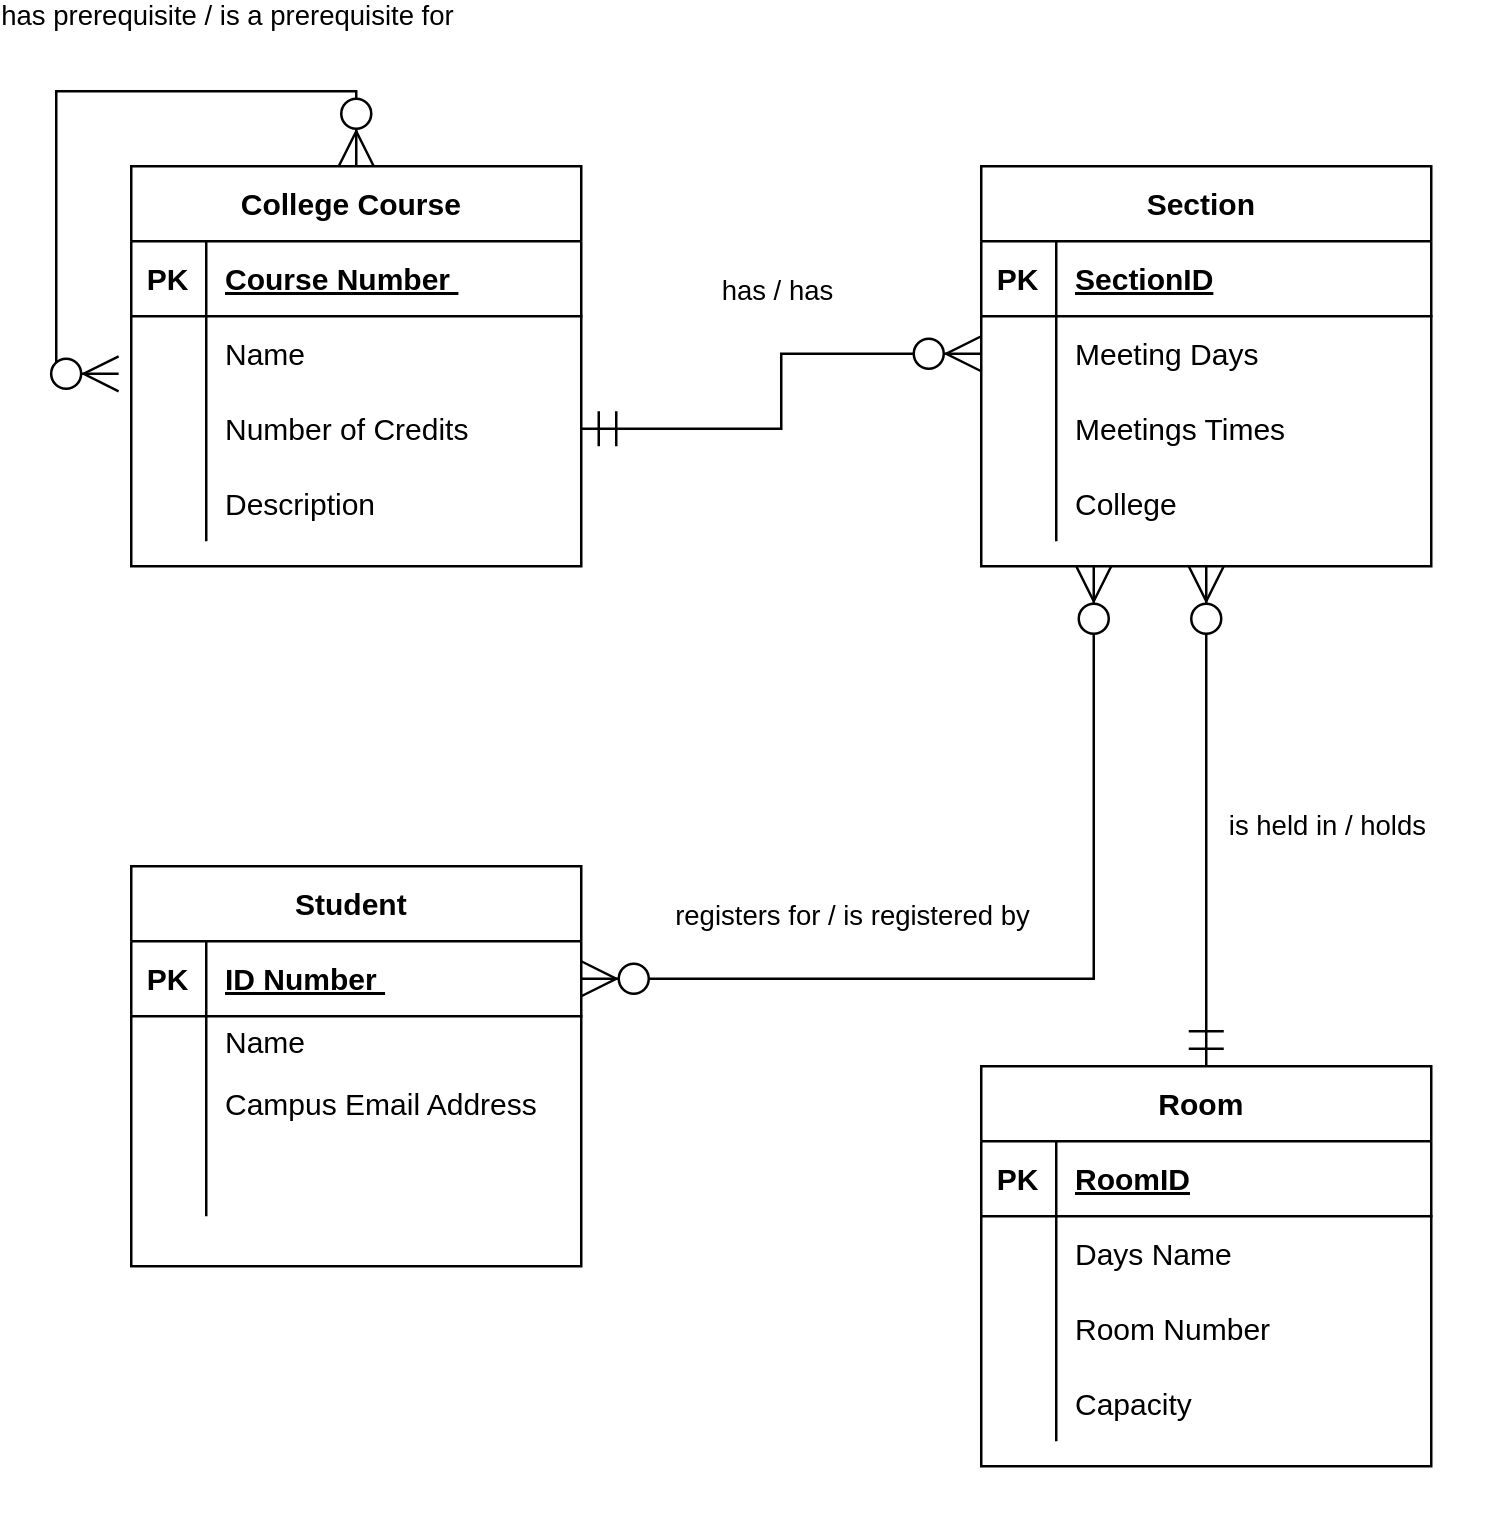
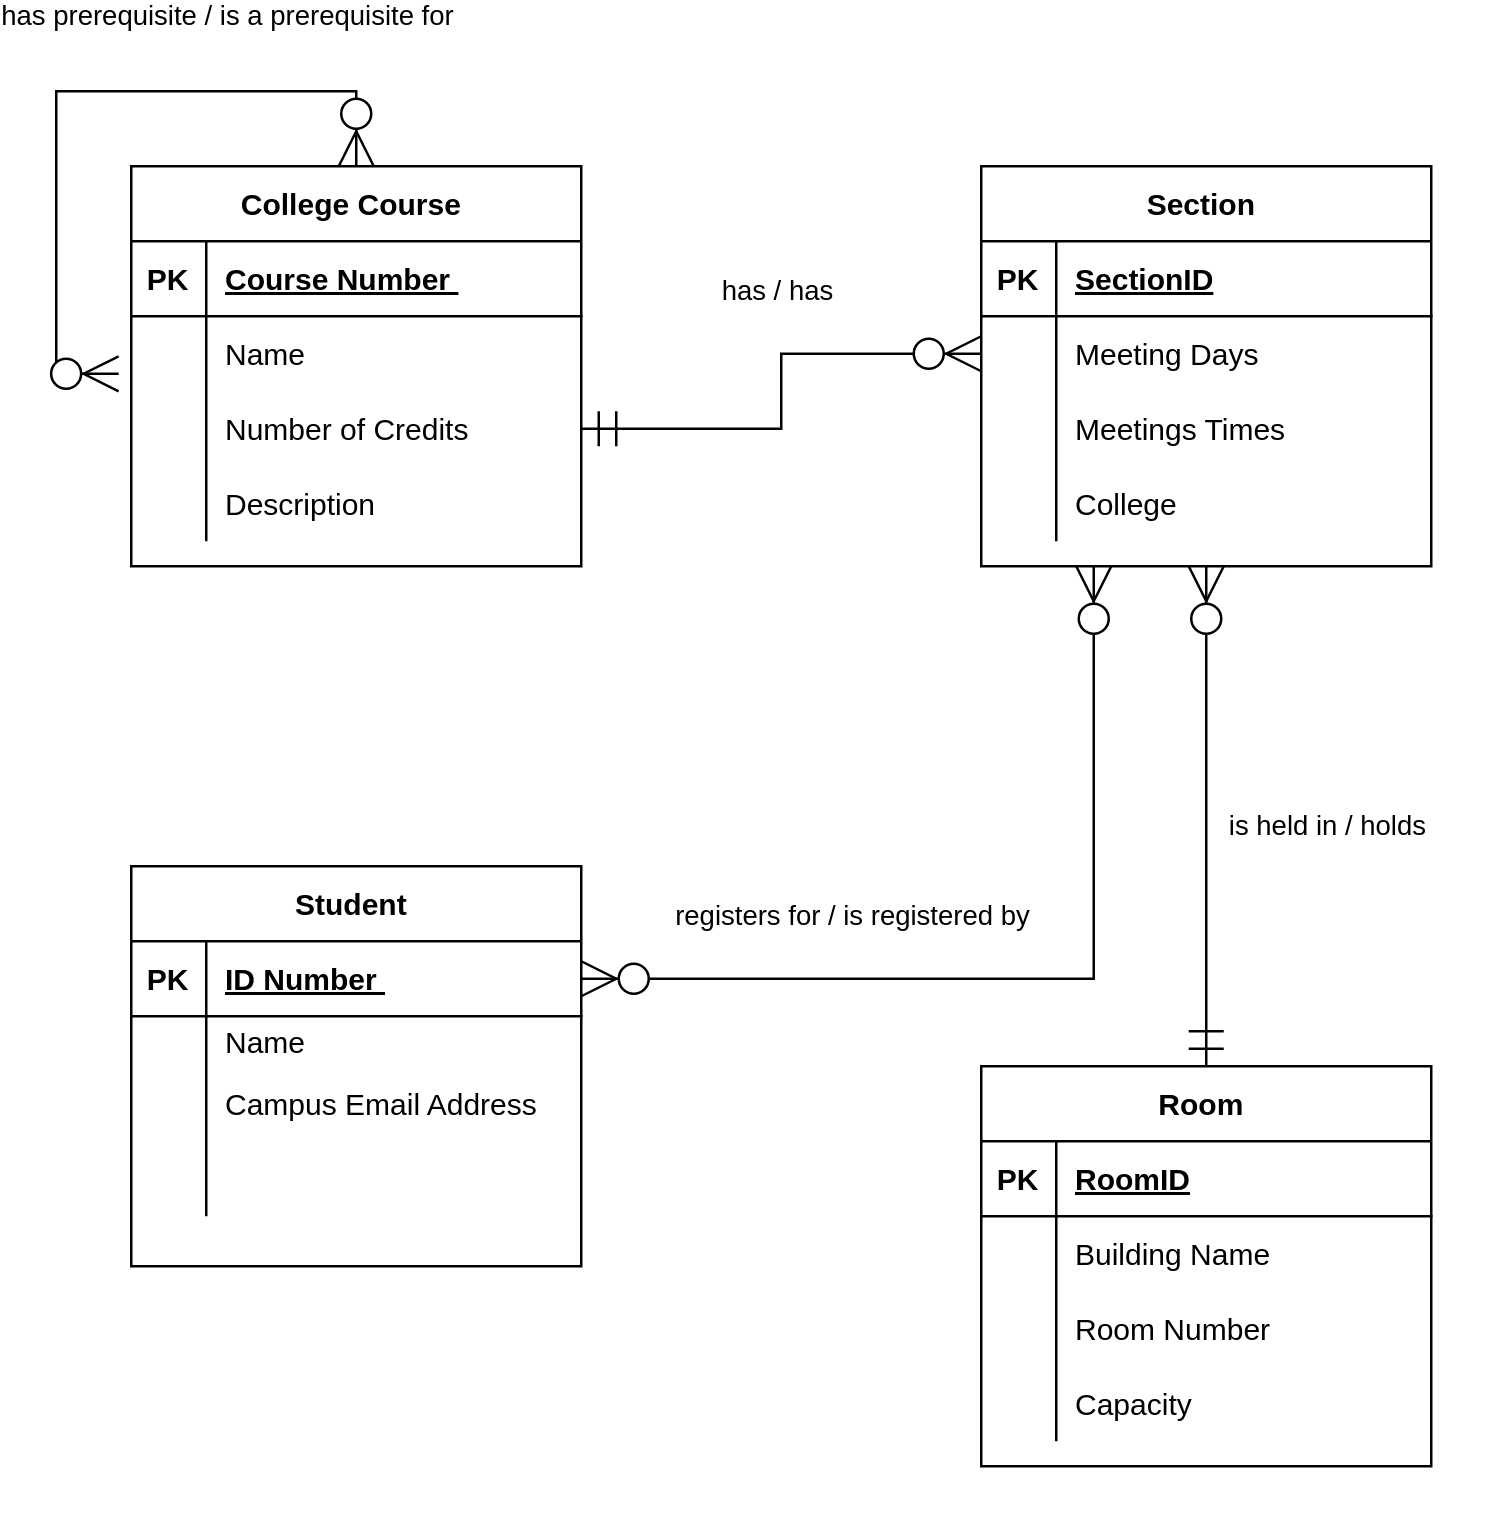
(1147, 1255) -> (1169, 1255)
